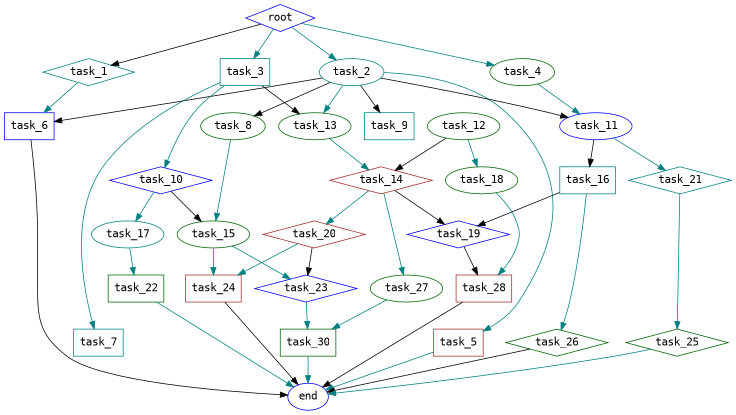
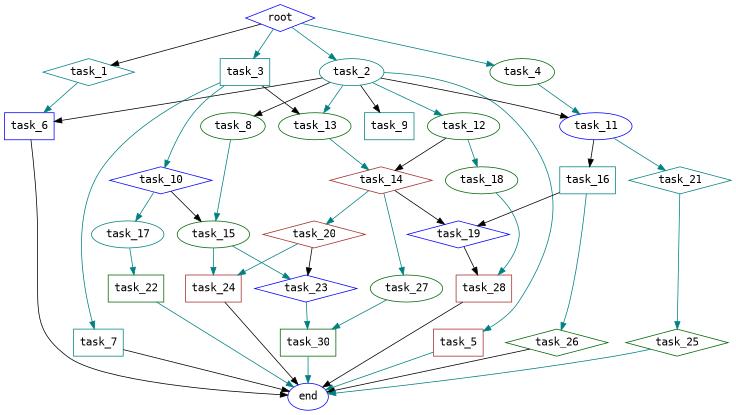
none -> (404, 97)
none -> (203, 370)
